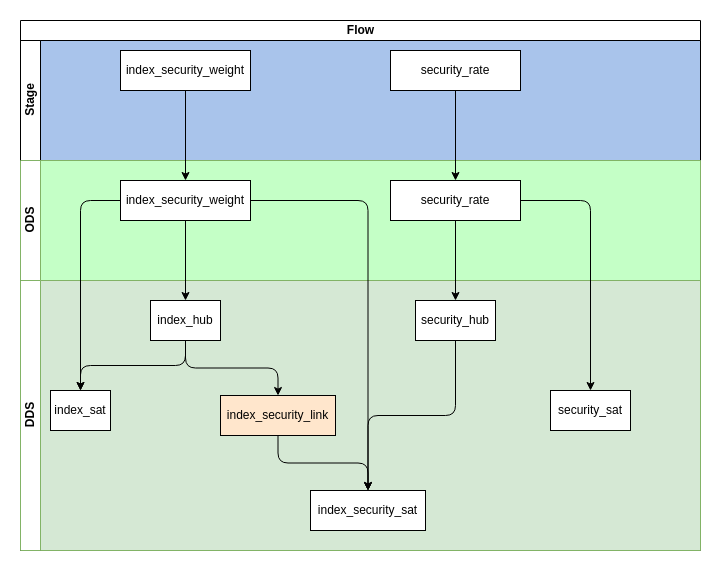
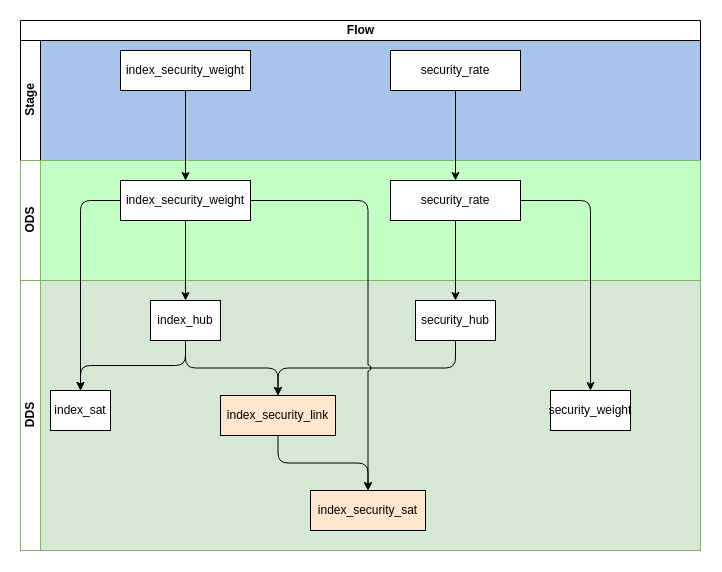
(591, 411) -> (591, 411)
(437, 416) -> (452, 366)
(368, 511) -> (368, 511)
